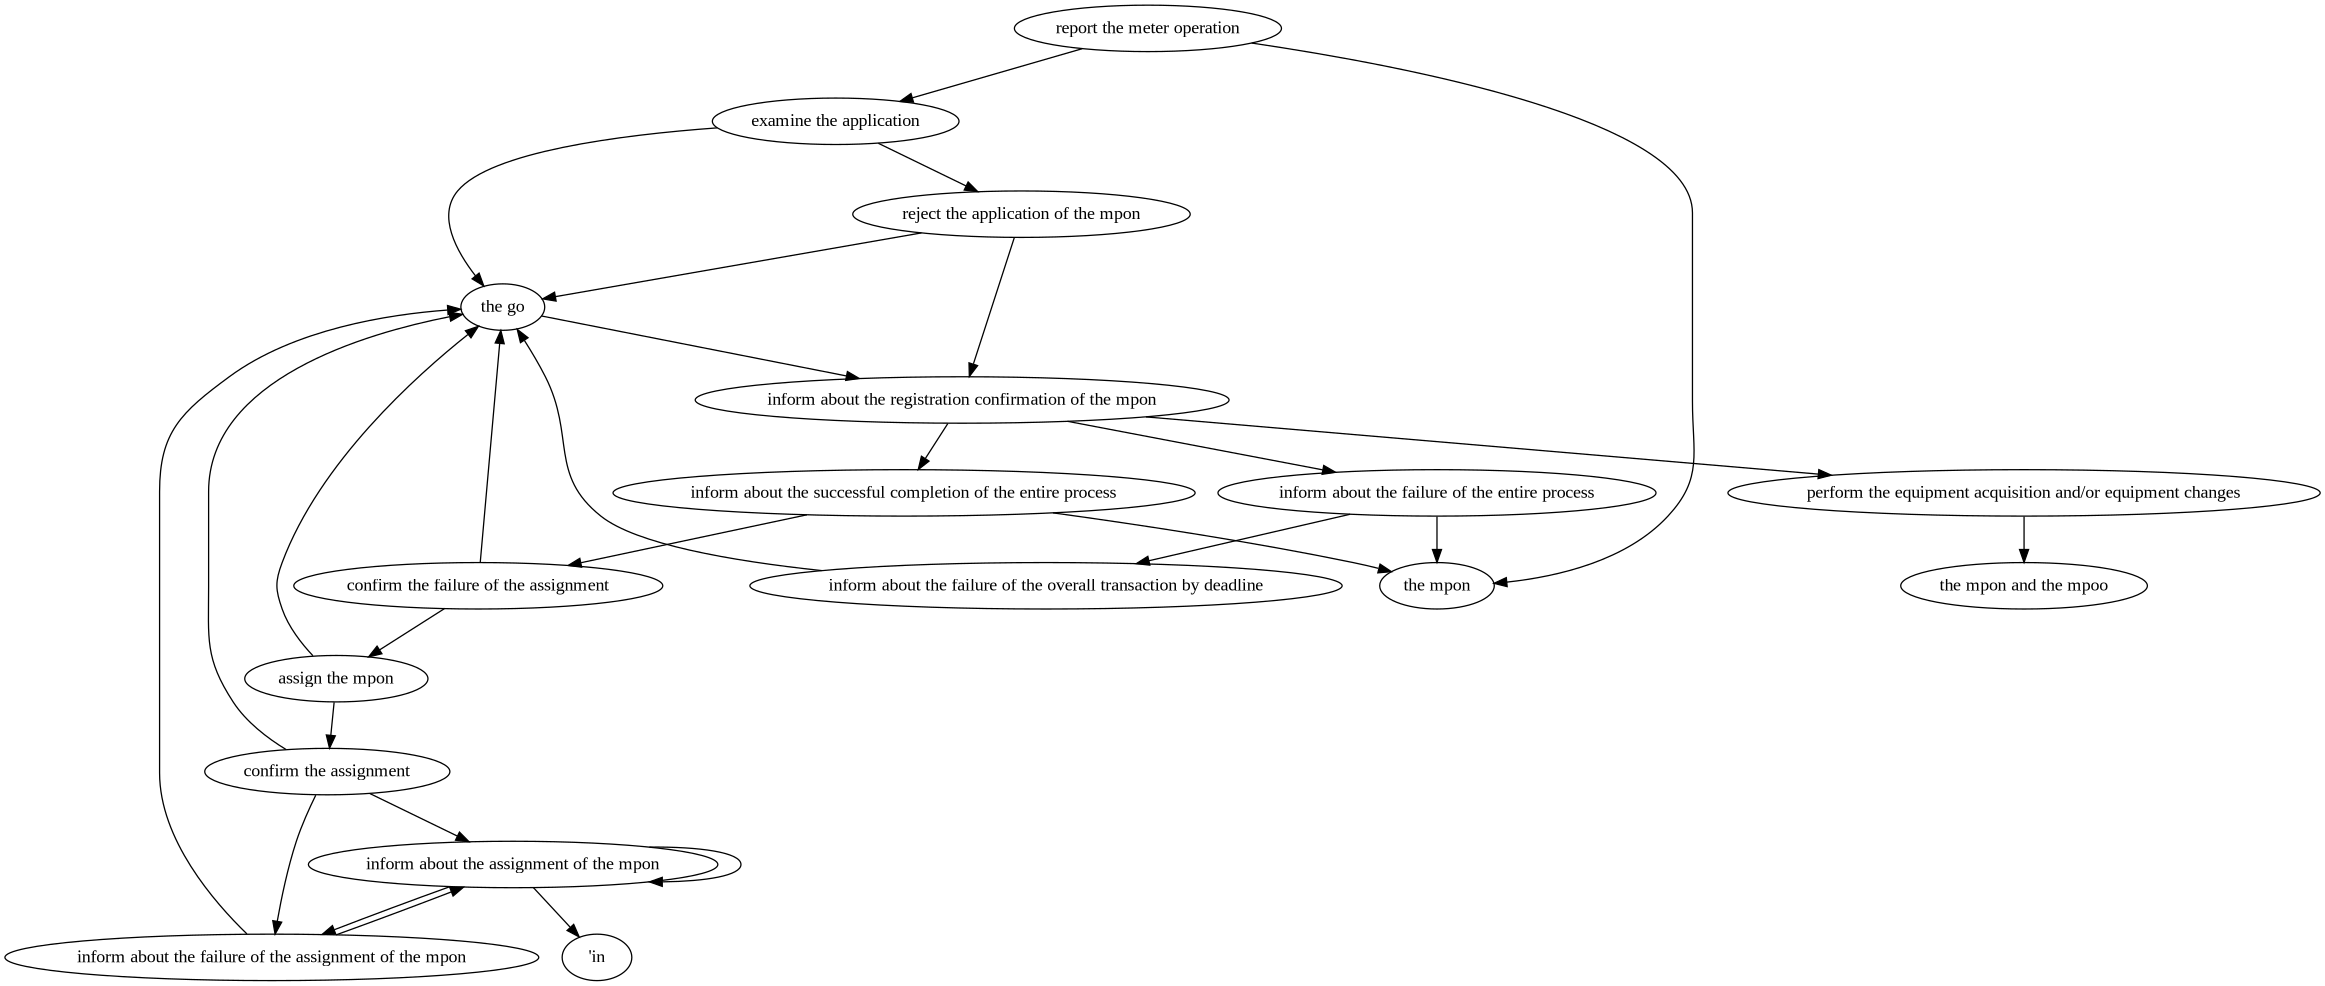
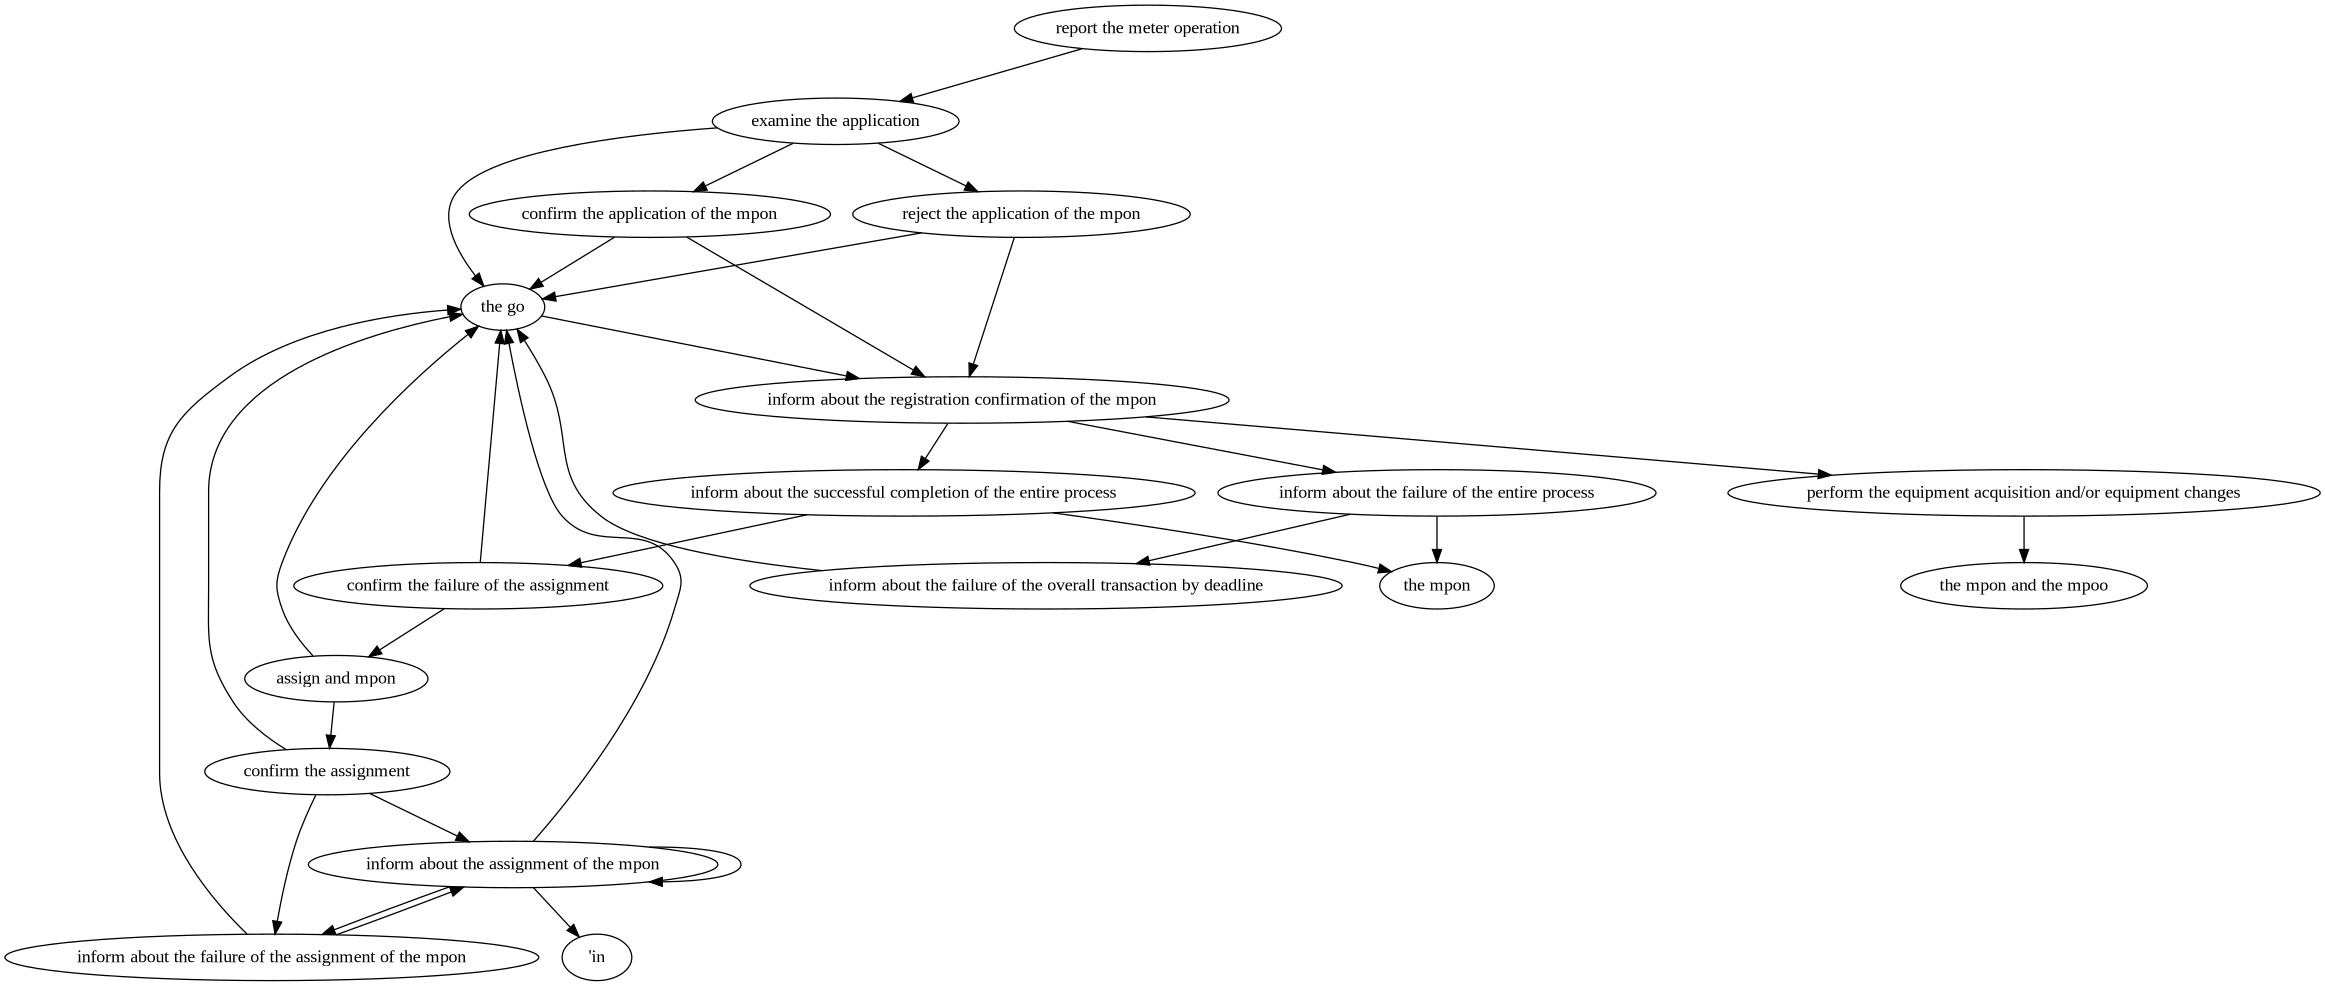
(1692, 212) -> none
none -> (650, 214)
none -> (678, 569)
(336, 679) -> (336, 679)
